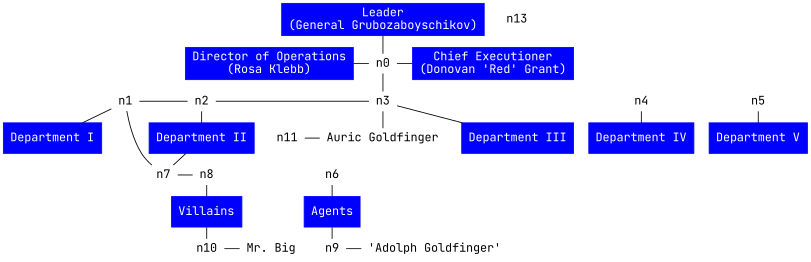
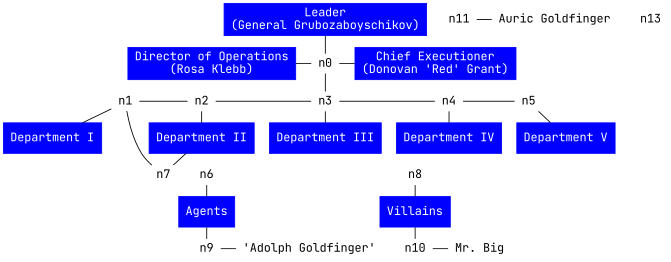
none -> (489, 101)
(383, 120) -> (387, 101)
(185, 175) -> none
